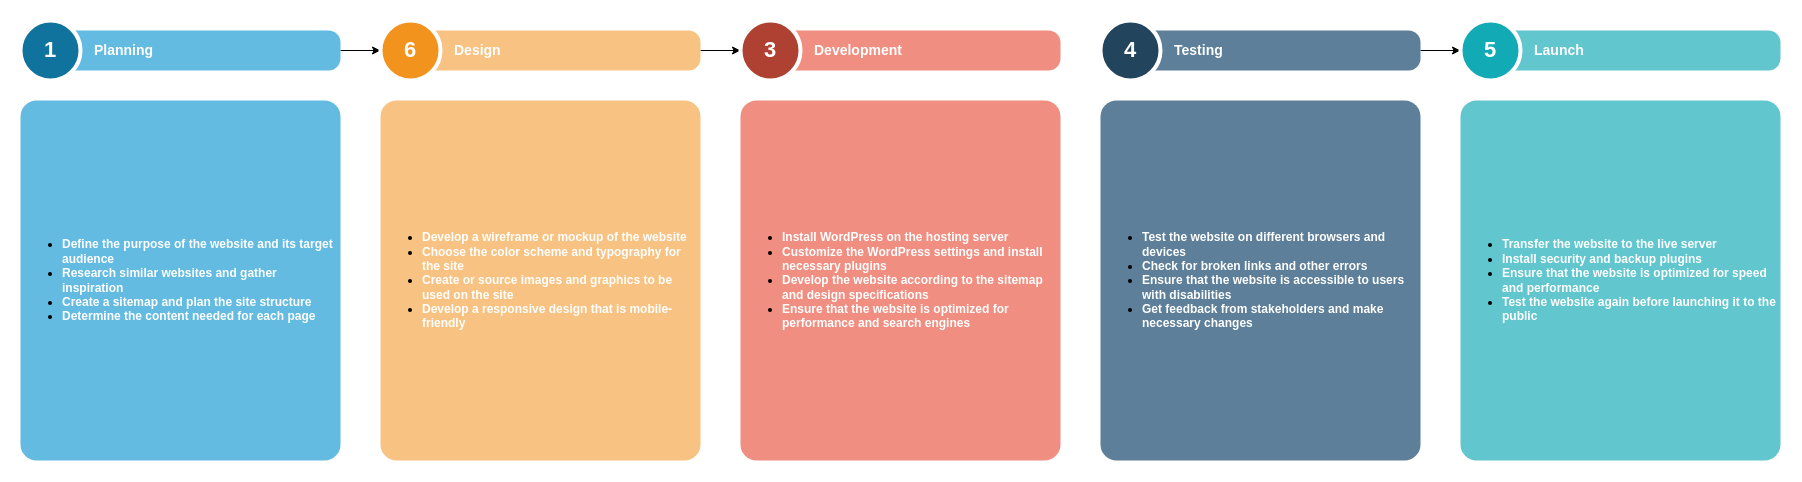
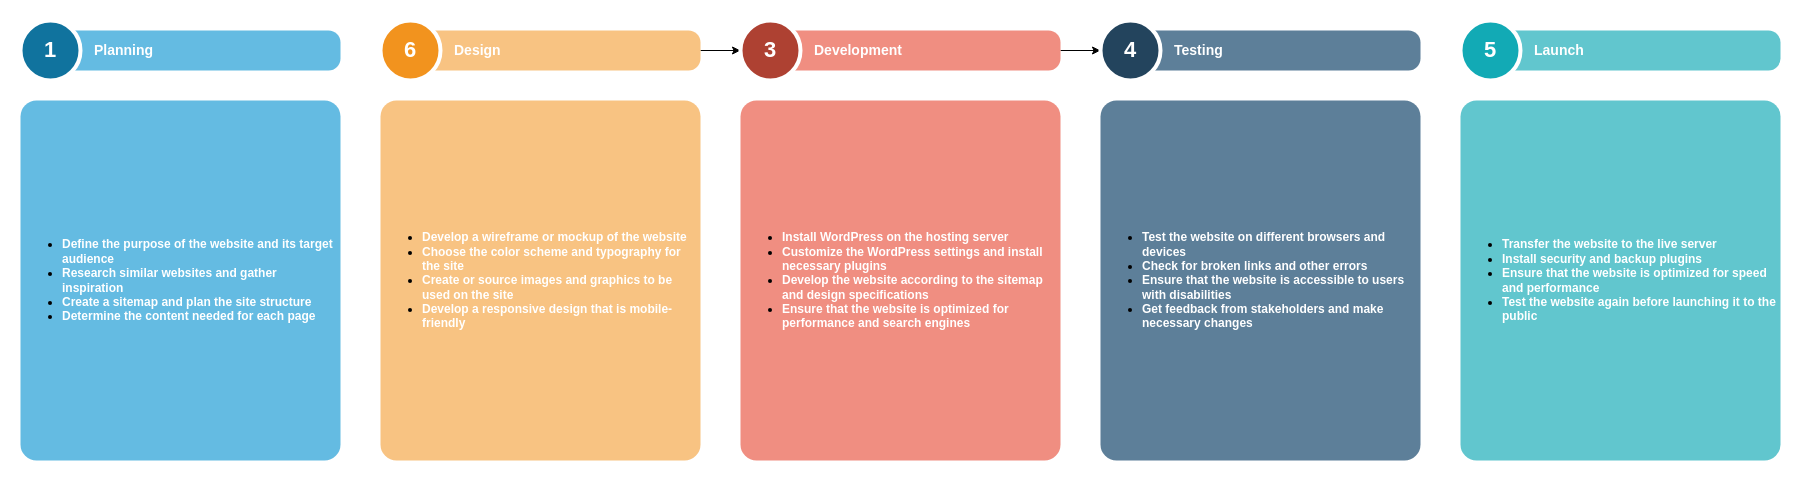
(357, 51) -> none
none -> (1077, 51)
(1437, 51) -> none
